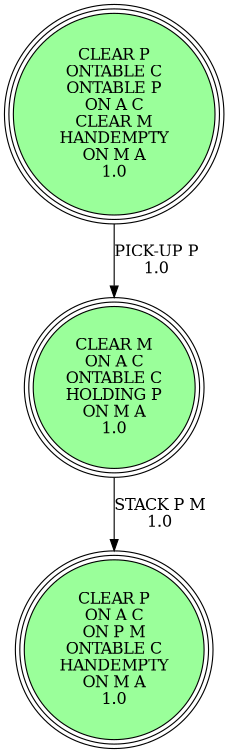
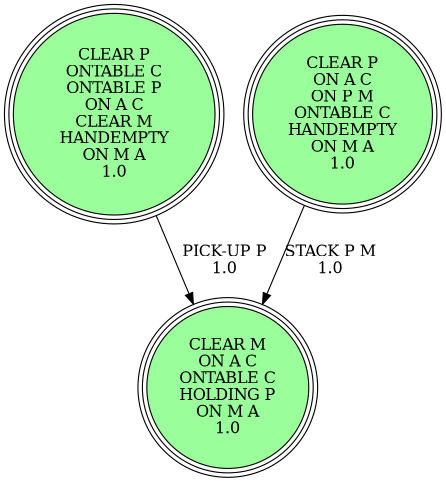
(114, 509) -> (286, 250)
